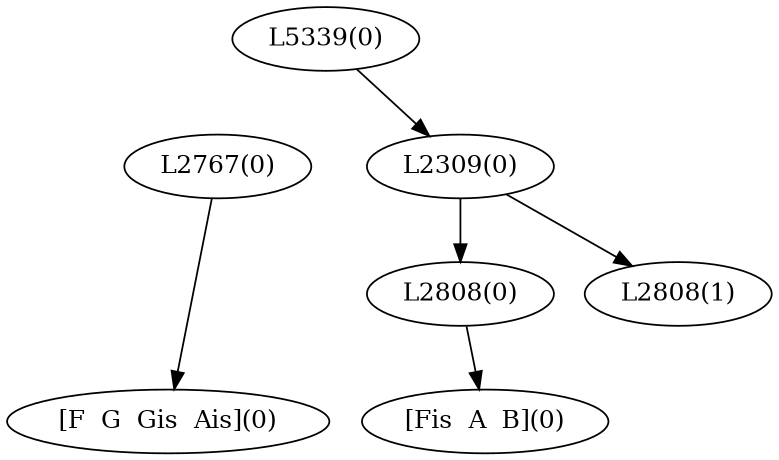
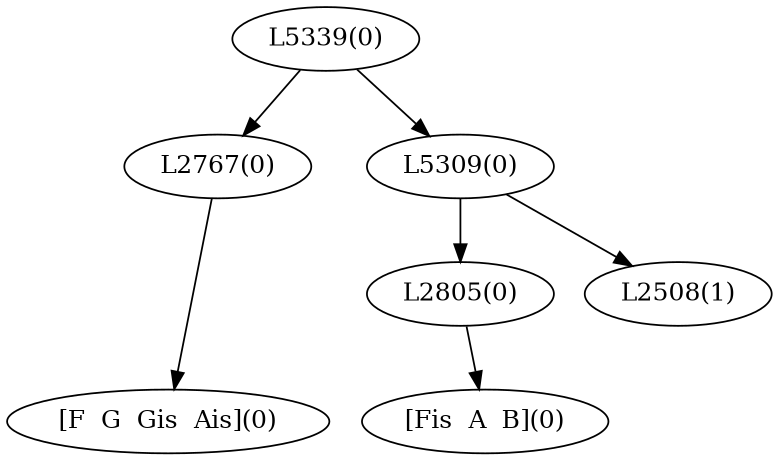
none -> (278, 96)
(460, 166) -> (460, 166)
(460, 294) -> (460, 294)
(678, 294) -> (678, 294)
